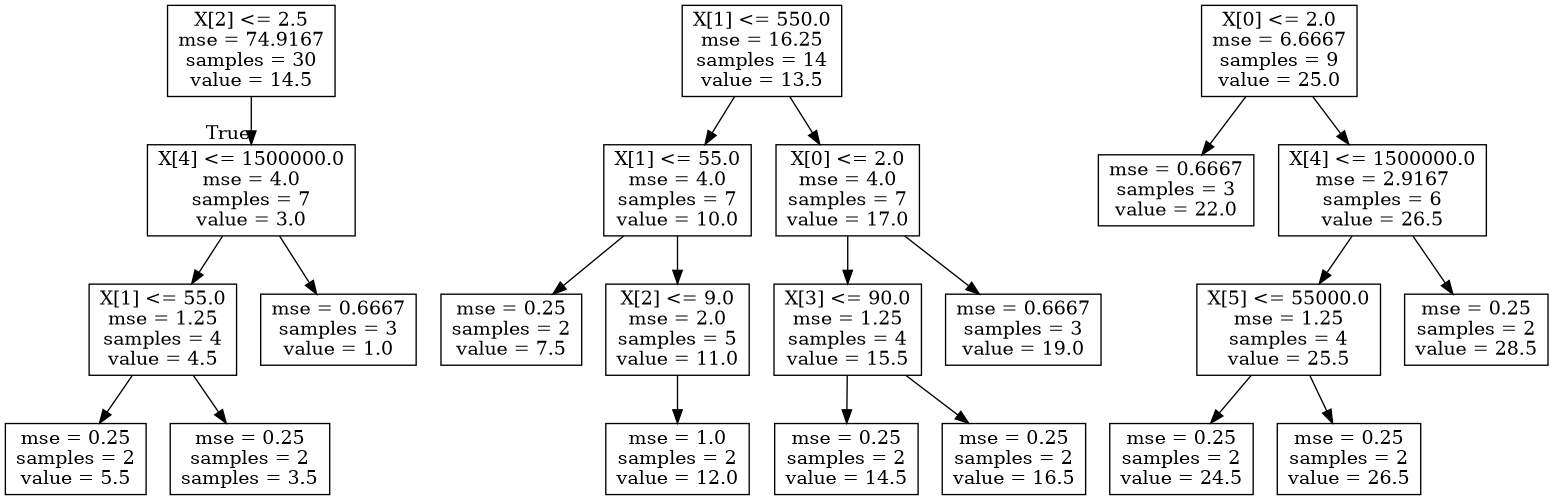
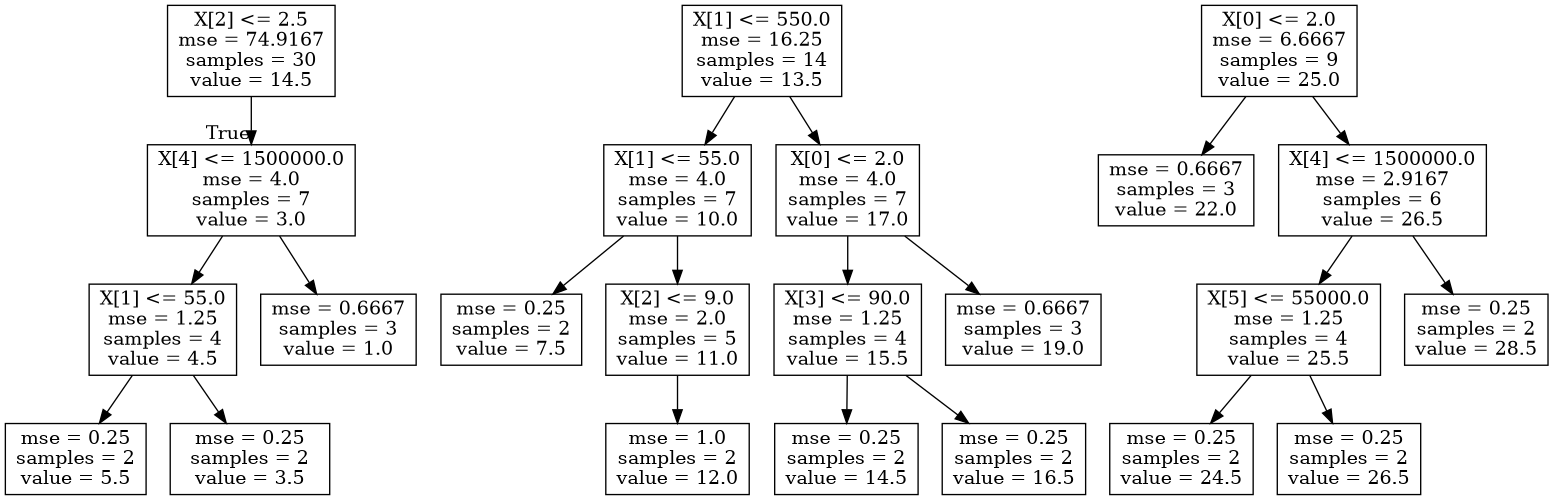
(250, 459) -> (250, 459)
